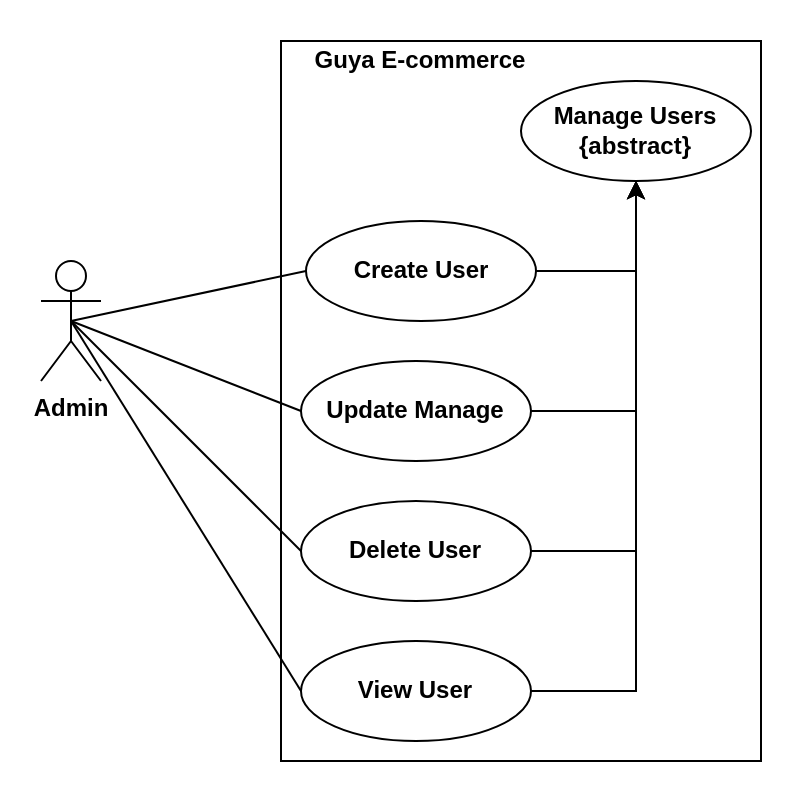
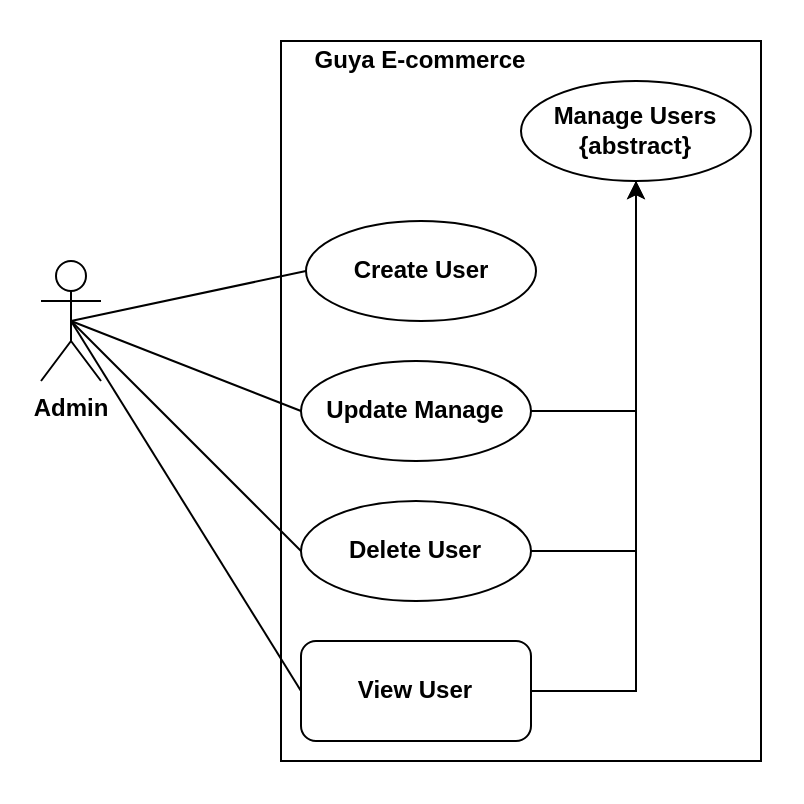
(584, 271) -> none
(416, 691) -> (416, 691)
(532, 691) -> (636, 184)
